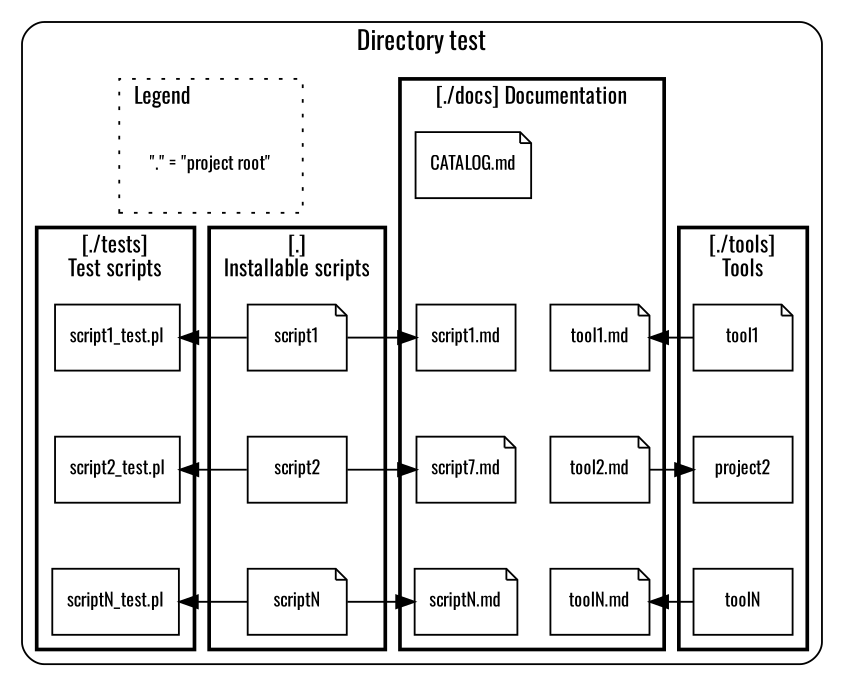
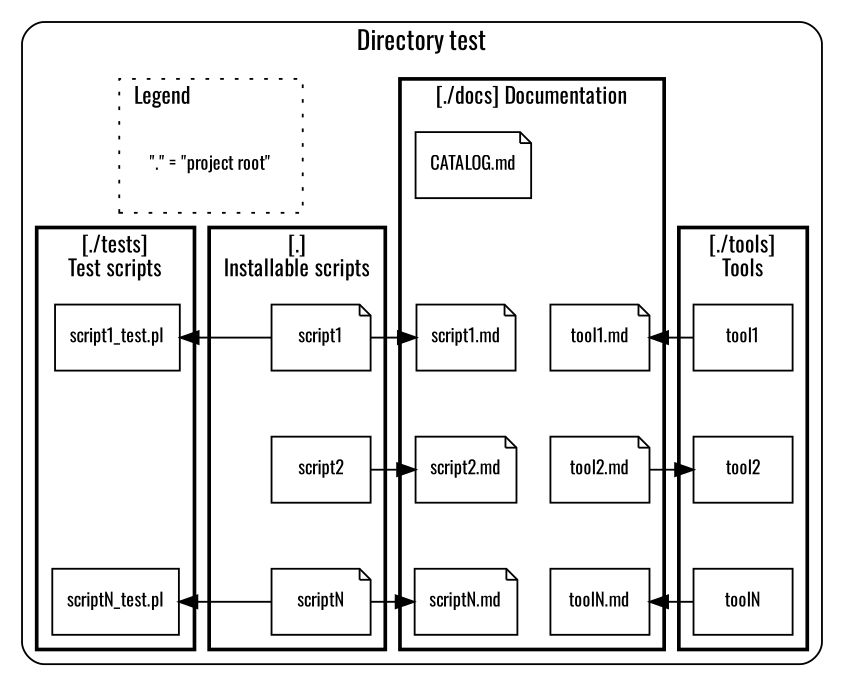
(466, 338) -> (466, 338)
(743, 338) -> (743, 338)
(117, 470) -> none
(466, 470) -> (466, 470)
(743, 470) -> (743, 470)
(600, 602) -> (600, 602)
